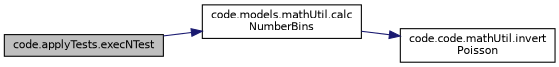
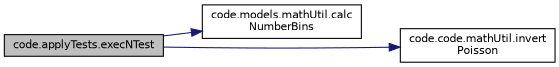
(375, 33) -> (276, 48)
